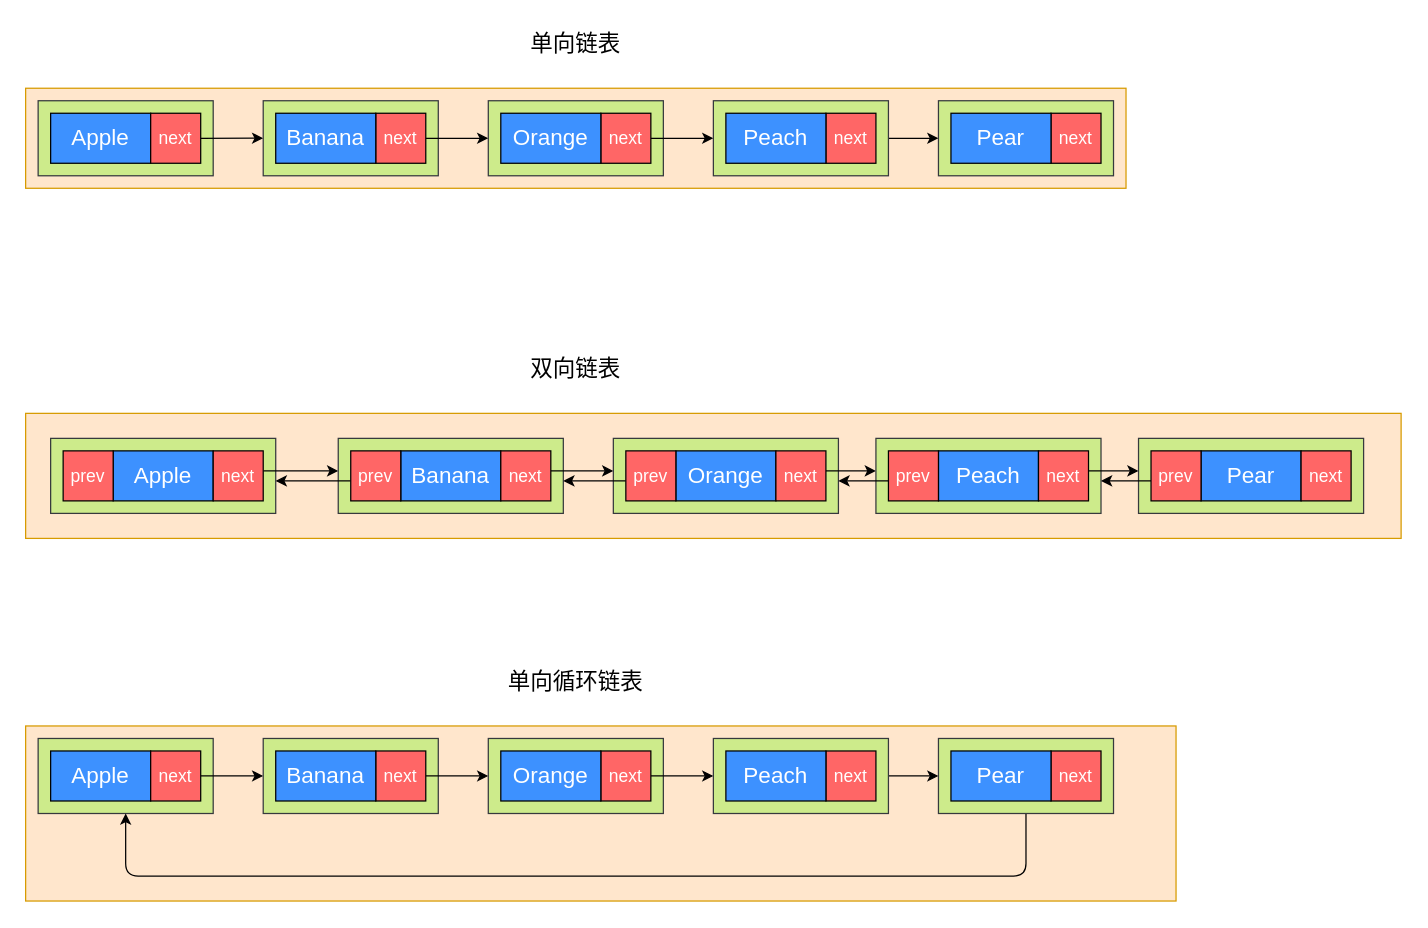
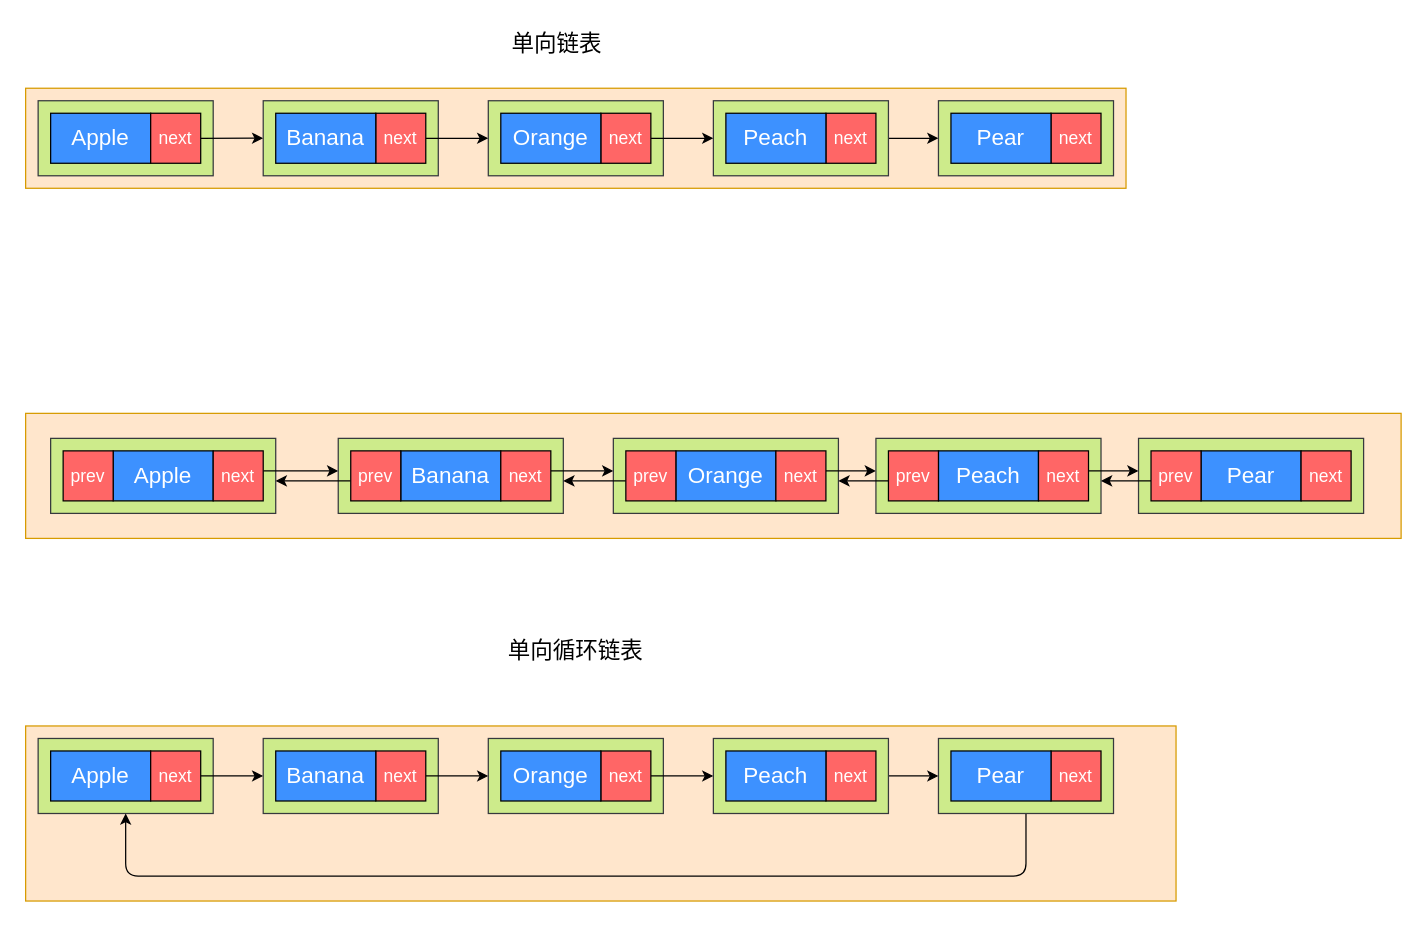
(576, 44) -> (557, 44)
(576, 369) -> none
(576, 682) -> (576, 651)
